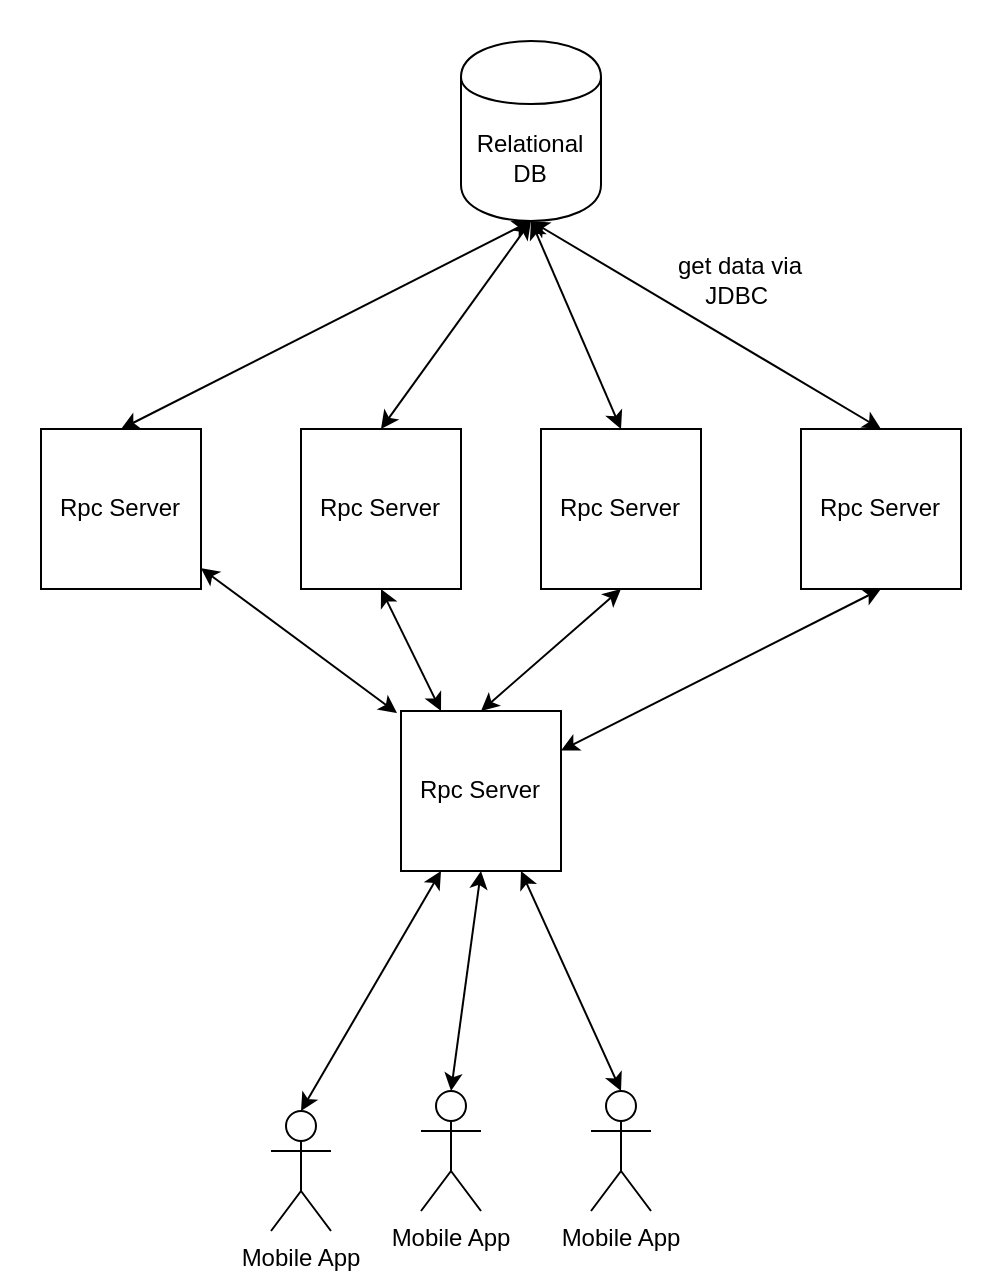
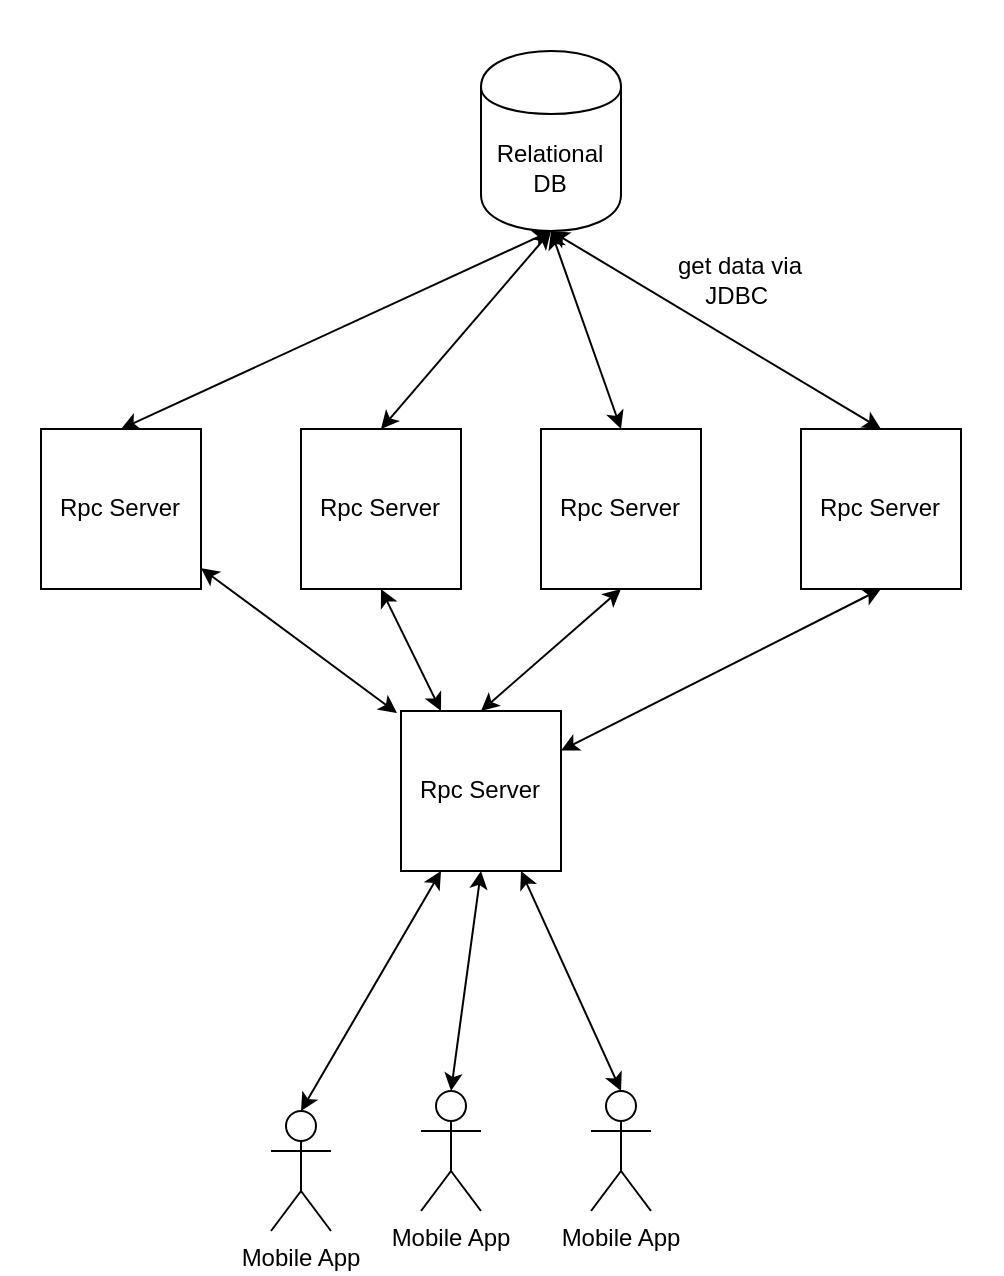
(531, 131) -> (551, 141)
